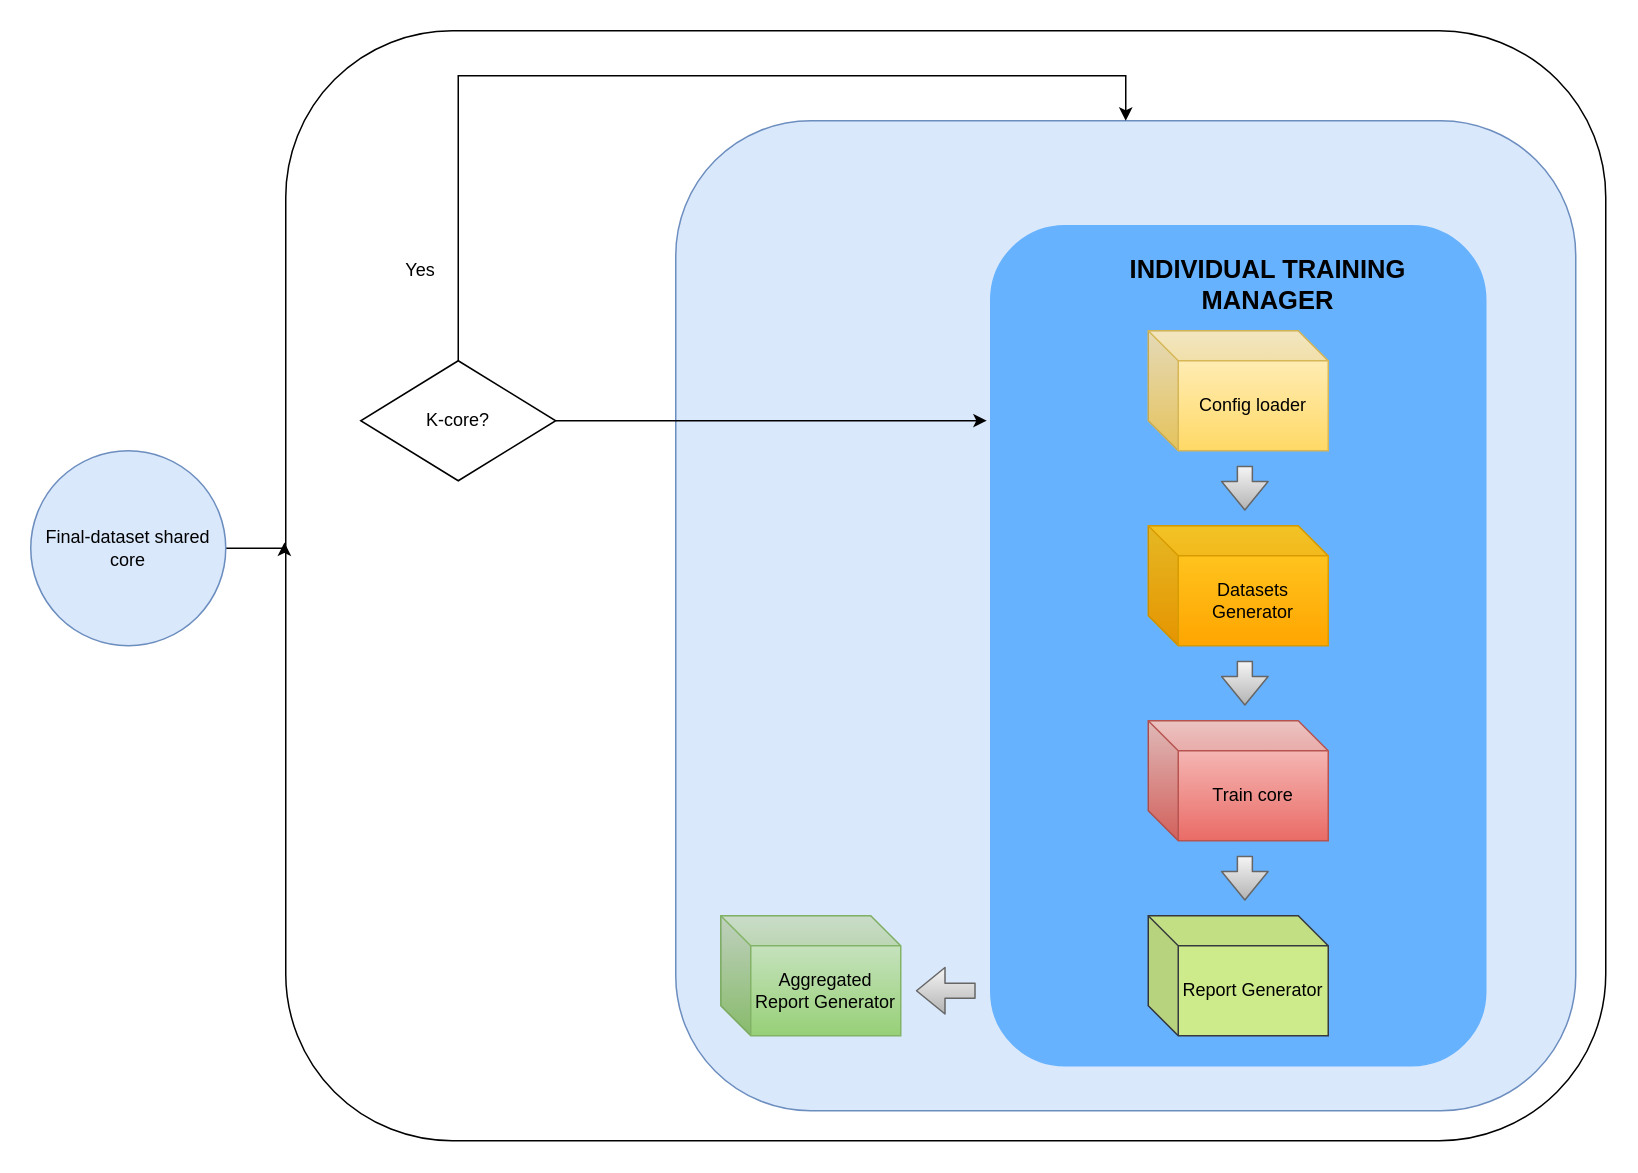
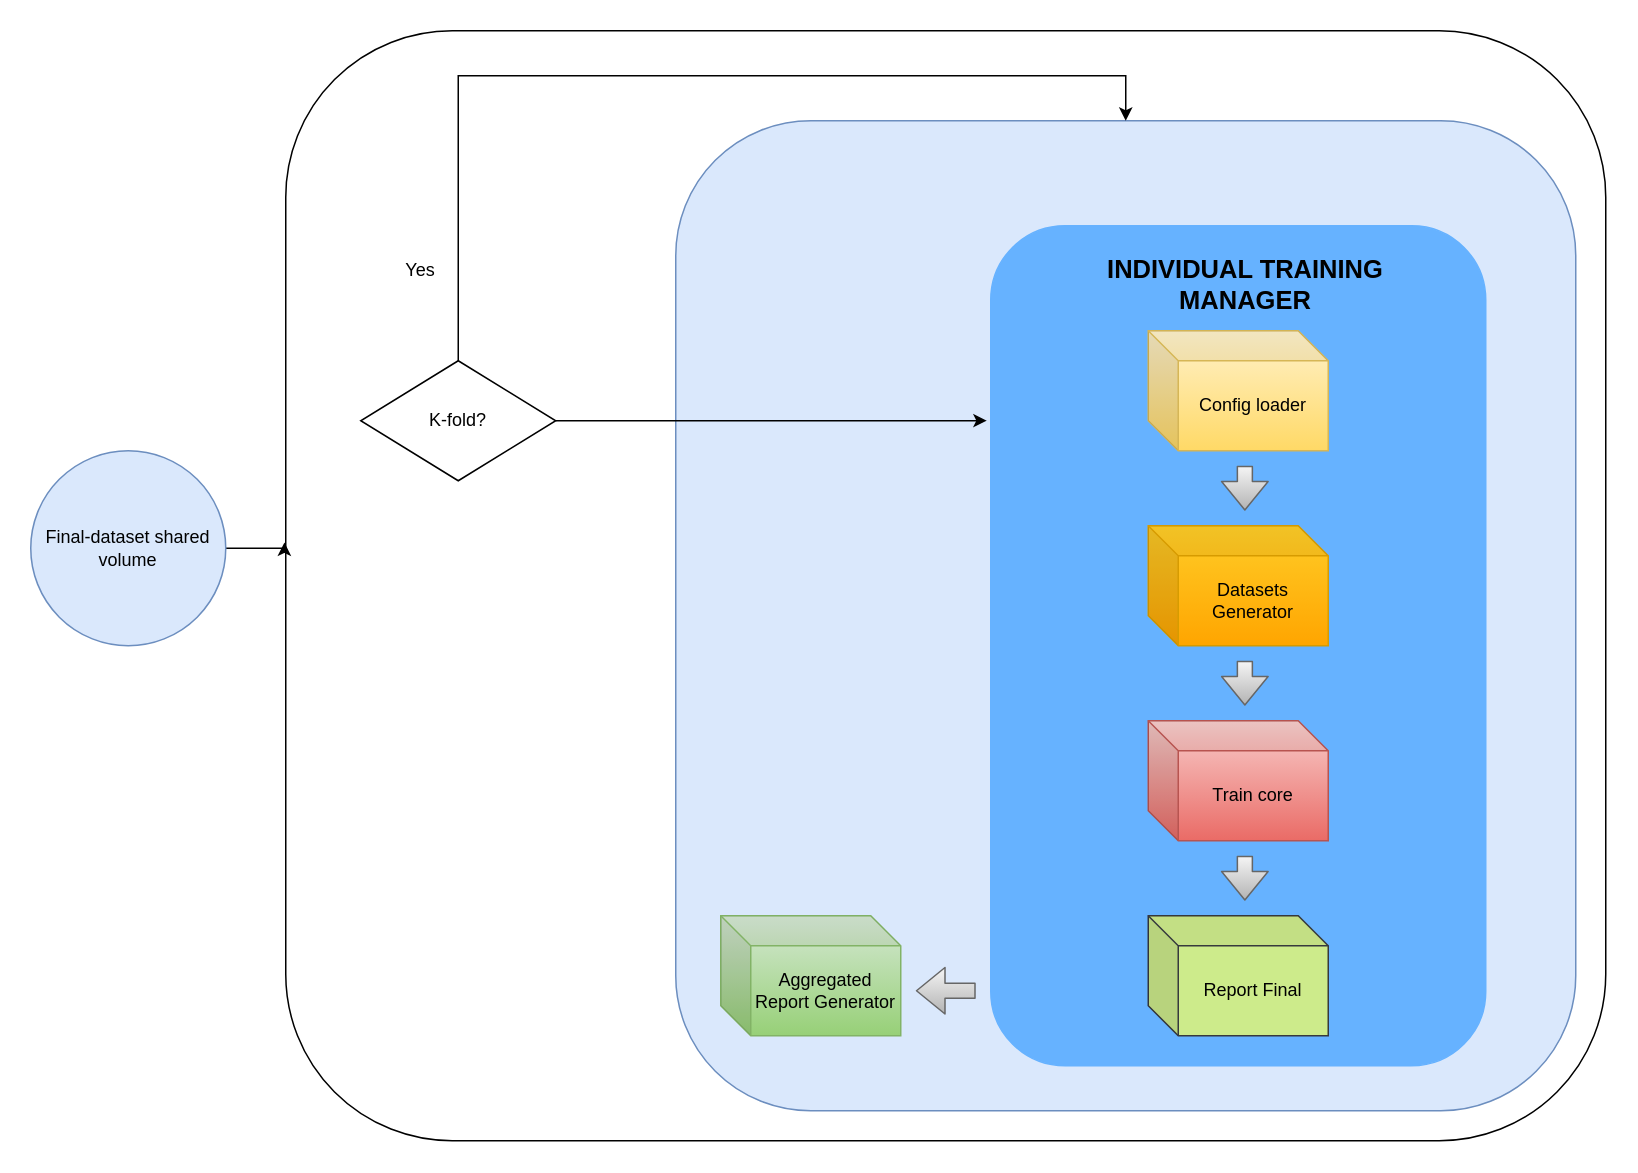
(1268, 286) -> (1246, 286)
(458, 421) -> (458, 421)
(128, 548) -> (128, 548)
(1253, 991) -> (1253, 991)
